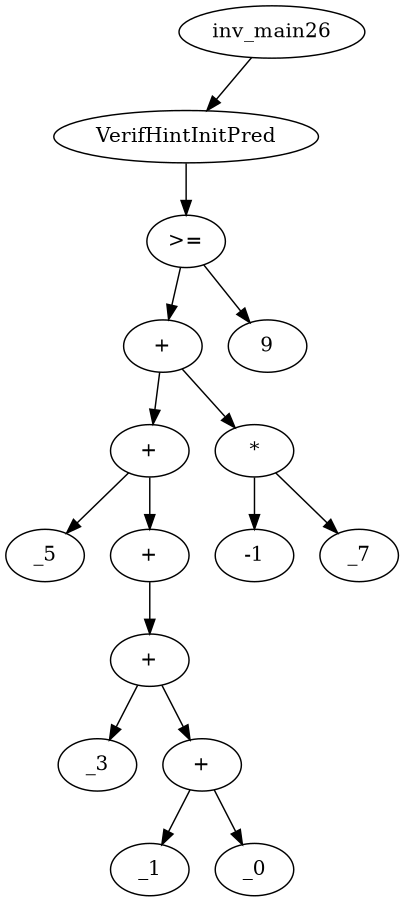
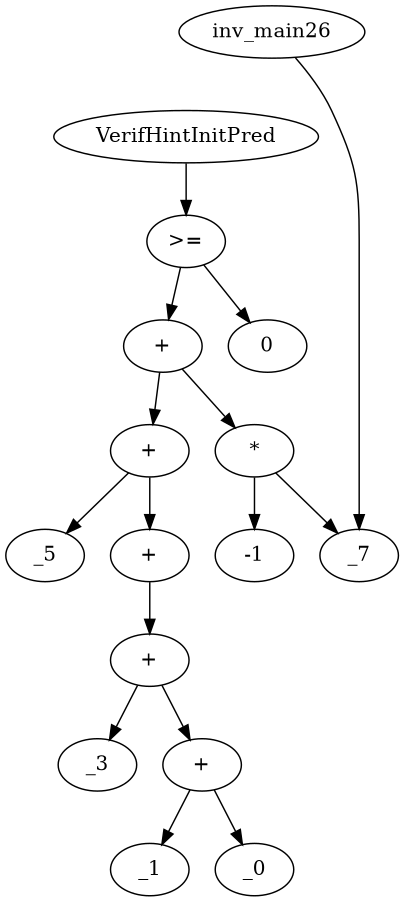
(234, 78) -> (359, 278)
(268, 346) -> (268, 346)
